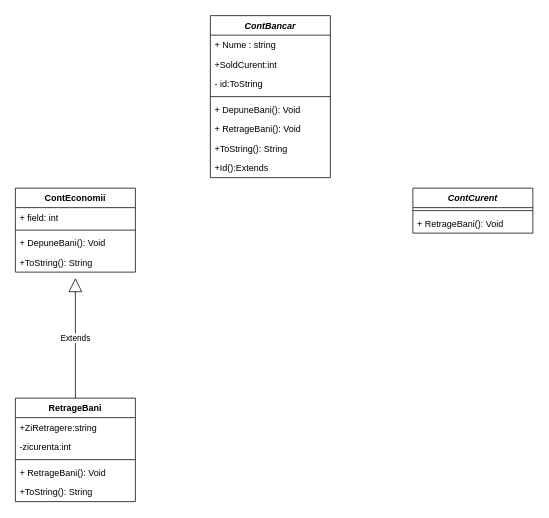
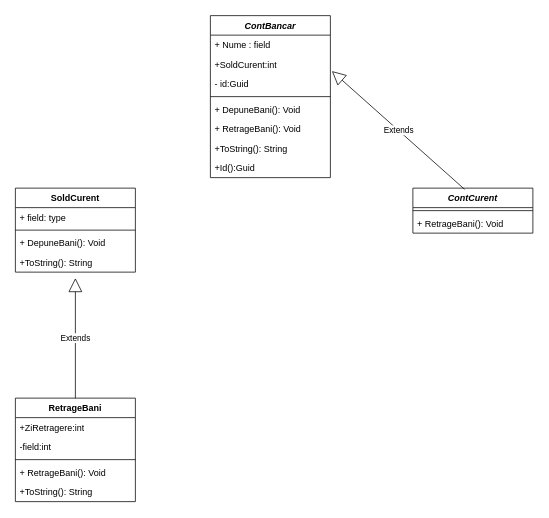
(247, 46) -> (243, 46)
(243, 85) -> (233, 85)
none -> (403, 135)
(246, 169) -> (238, 169)
(75, 199) -> (75, 199)
(43, 218) -> (47, 218)
(64, 428) -> (57, 428)
(52, 448) -> (40, 448)
